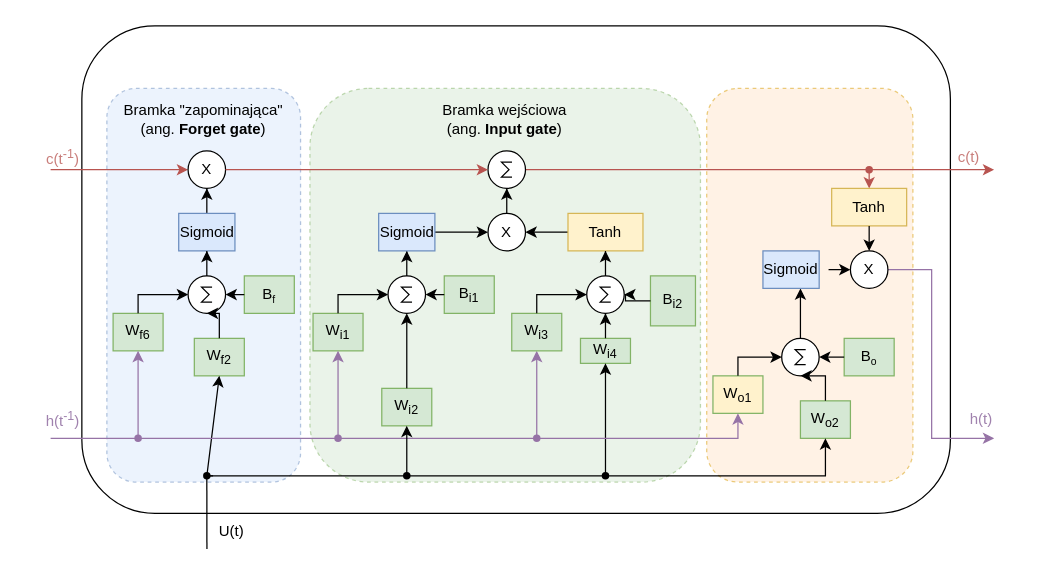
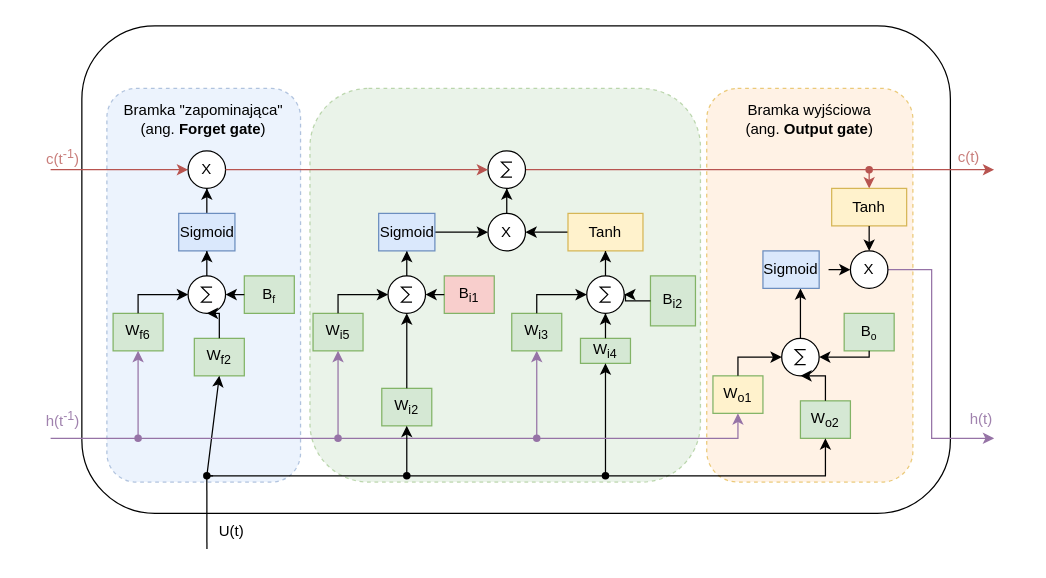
(505, 119) -> none
none -> (810, 119)
(469, 294) -> (469, 294)
(338, 332) -> (338, 332)
(869, 357) -> (869, 332)
